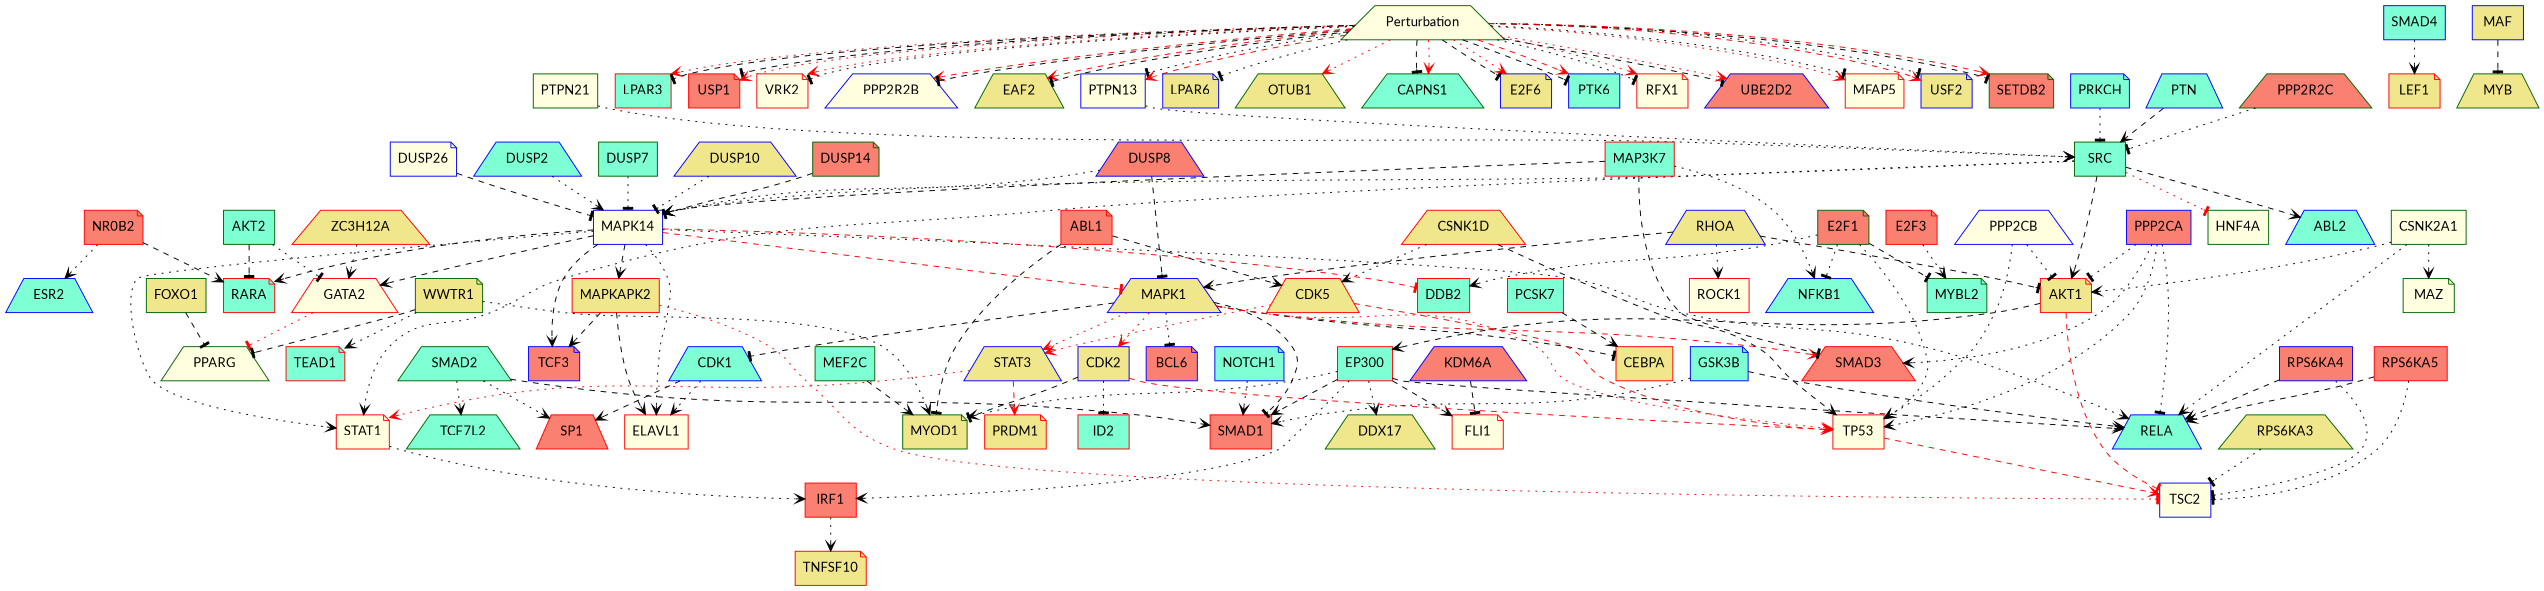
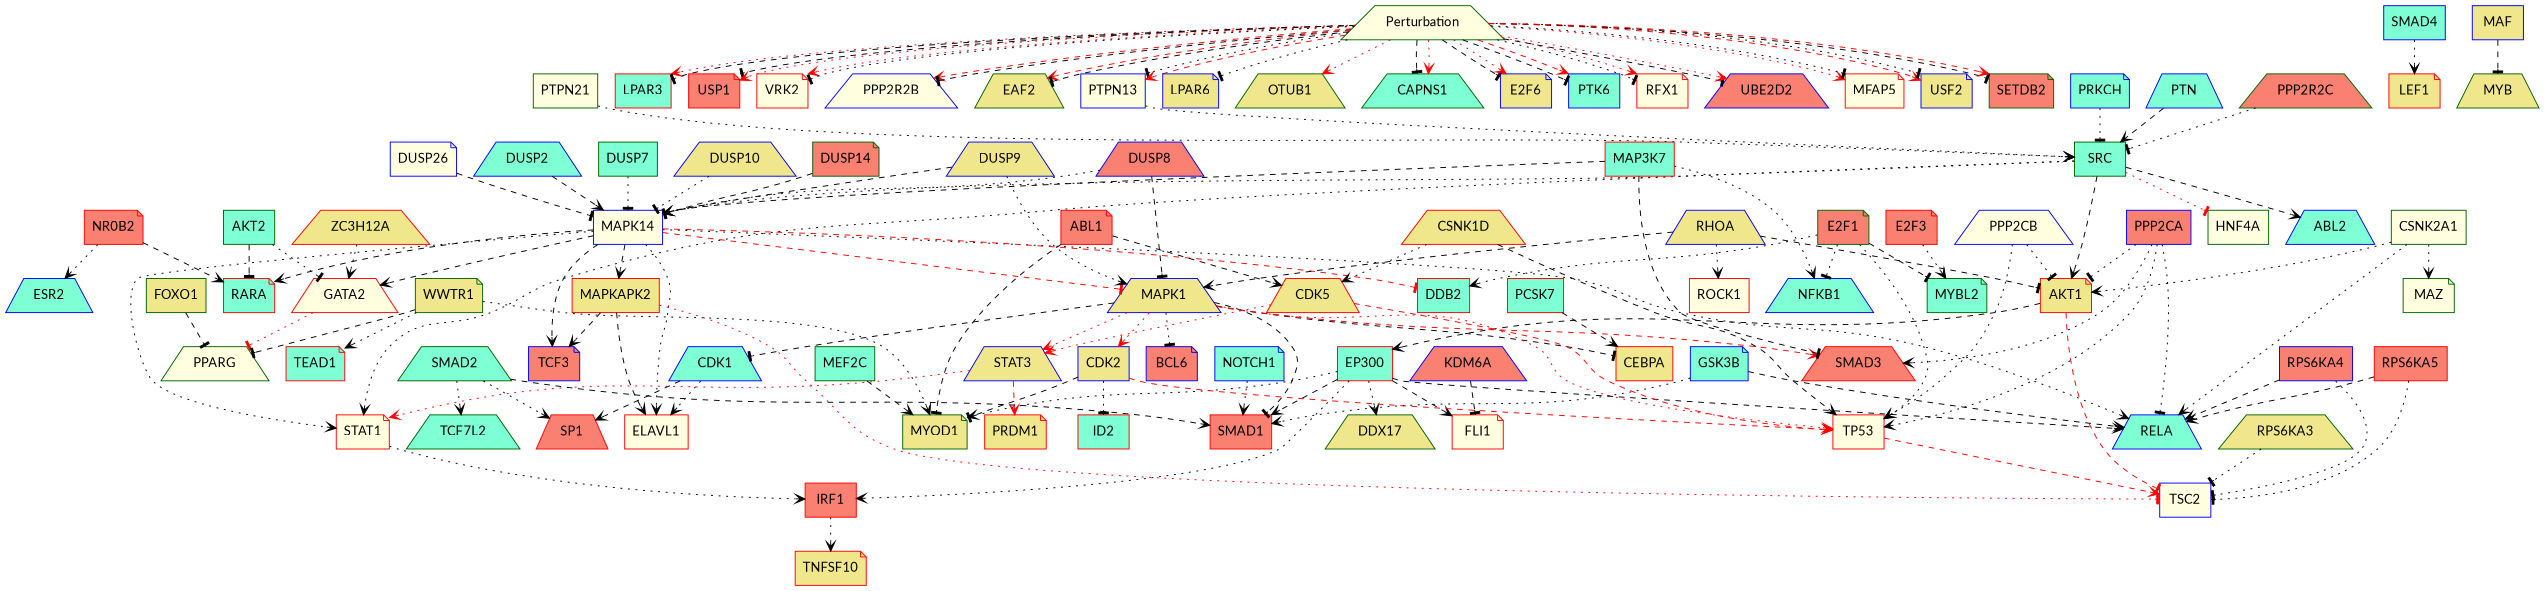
none -> (1000, 159)
(574, 191) -> (574, 191)
